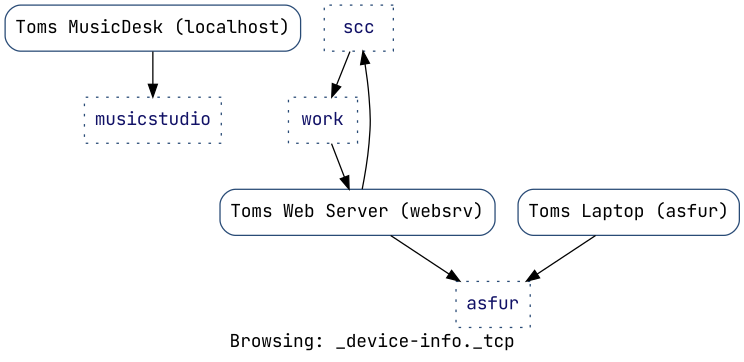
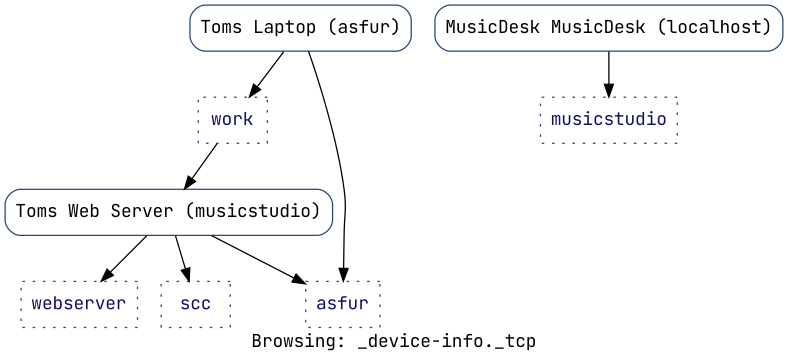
(153, 28) -> (609, 28)
(343, 68) -> (271, 69)
(358, 212) -> (169, 212)
none -> (79, 304)
